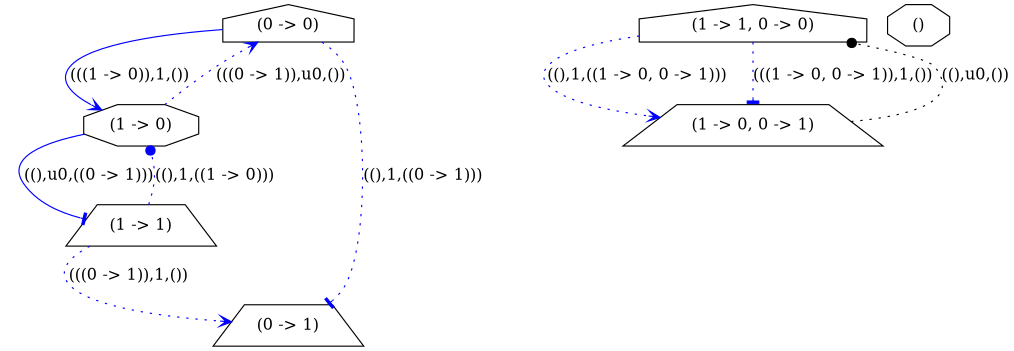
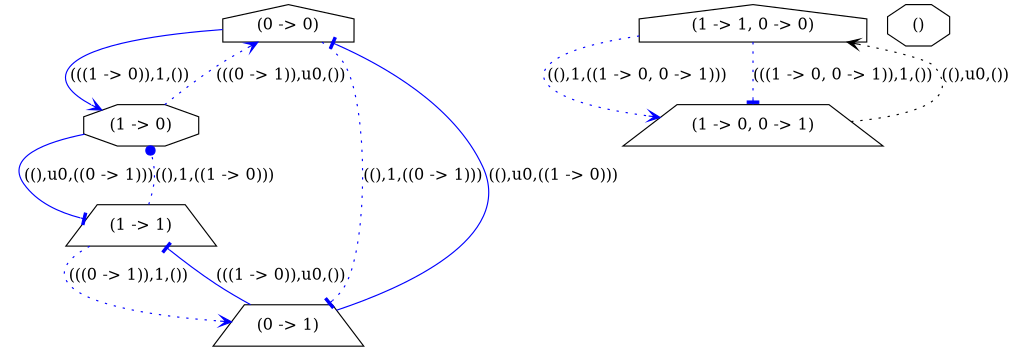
(942, 86) -> (942, 86)
none -> (487, 183)
none -> (209, 279)
